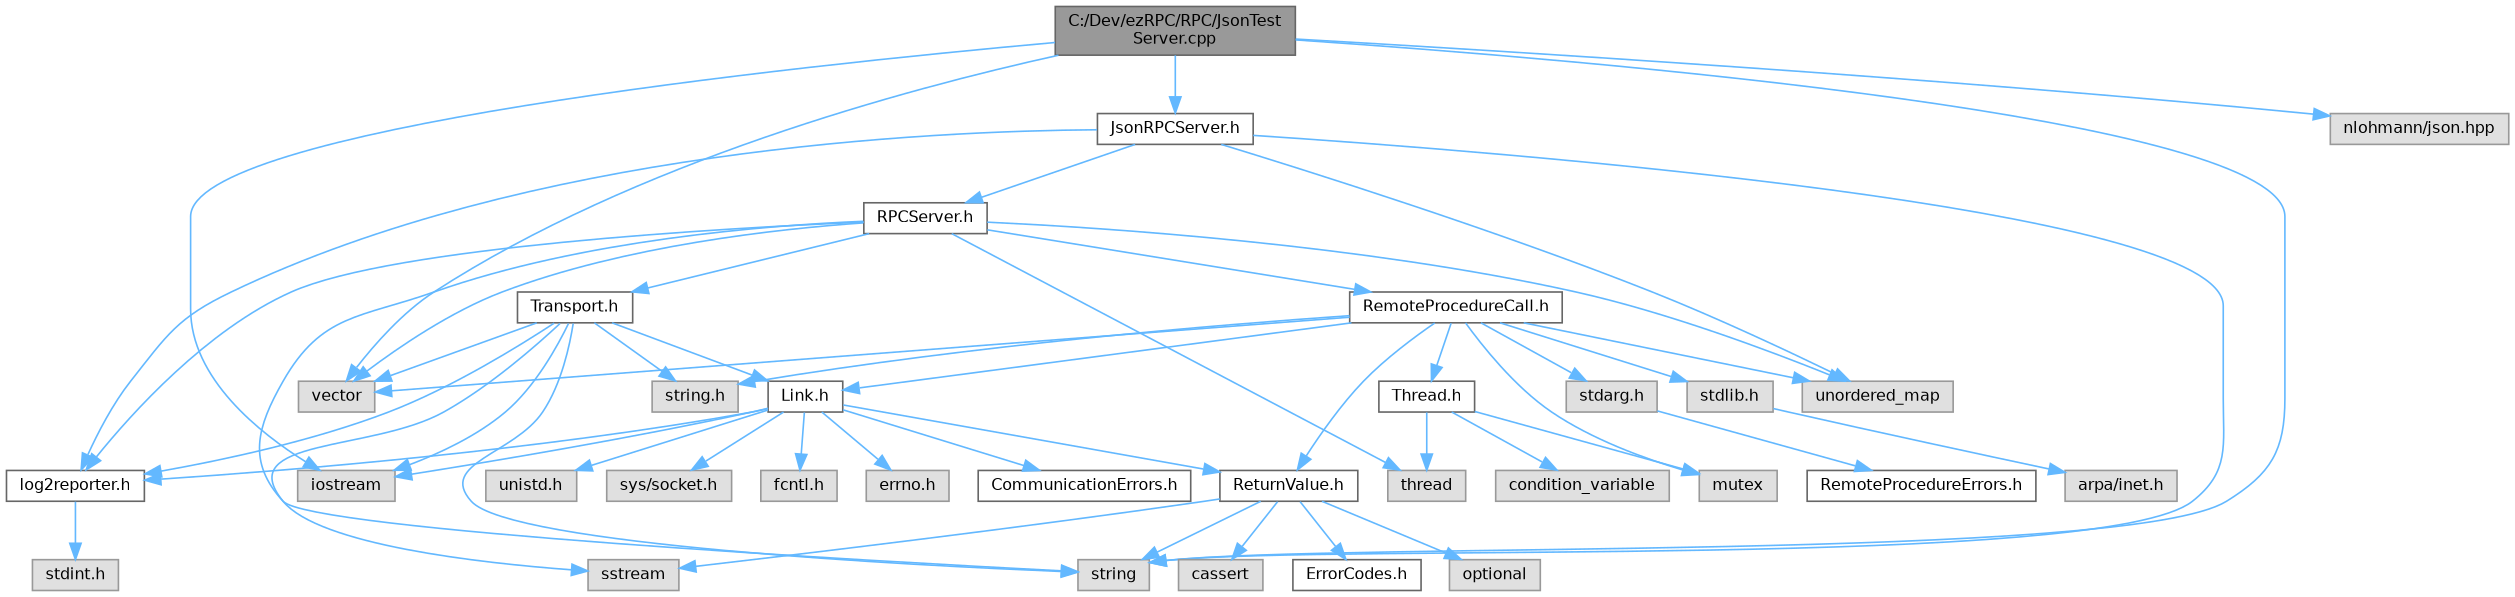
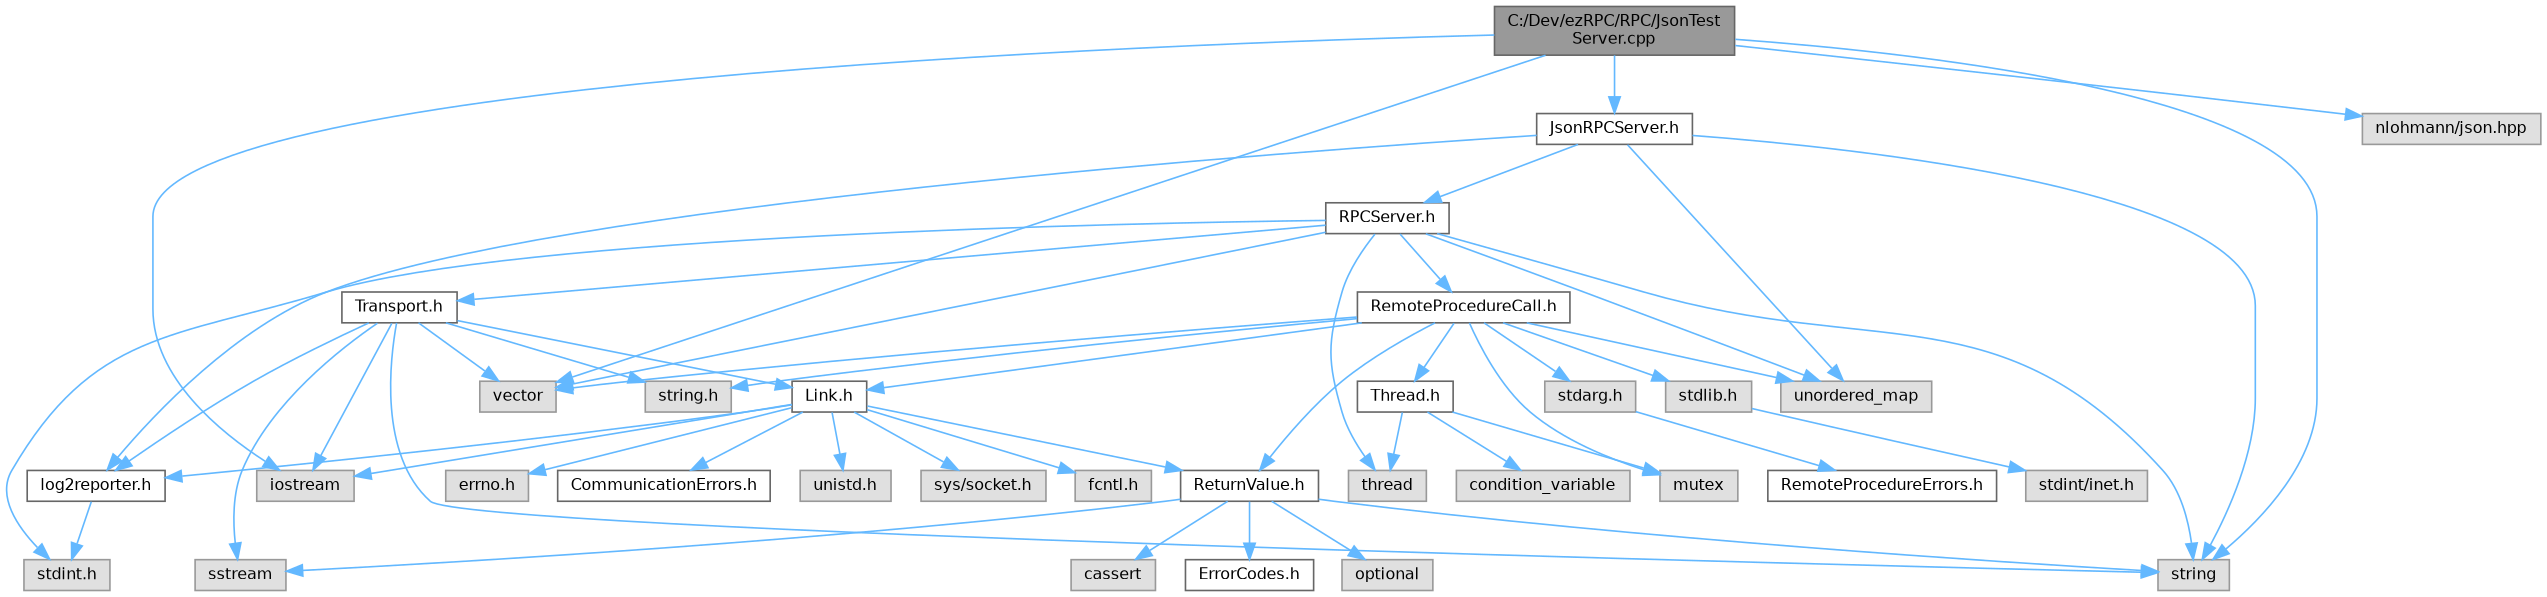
(447, 256) -> (594, 252)
(2121, 486) -> (2087, 486)
